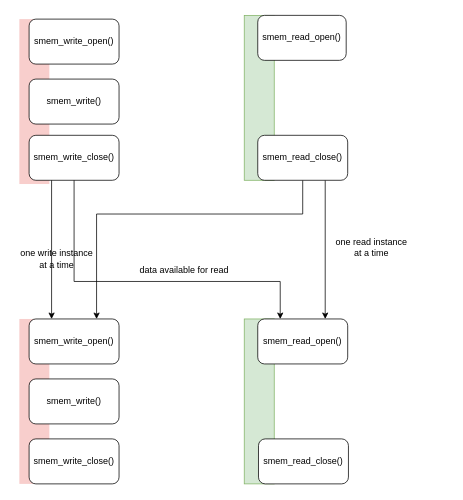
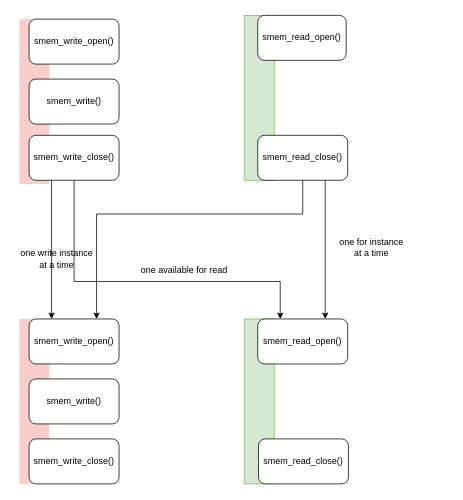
(372, 248) -> (372, 248)
(184, 270) -> (184, 270)
